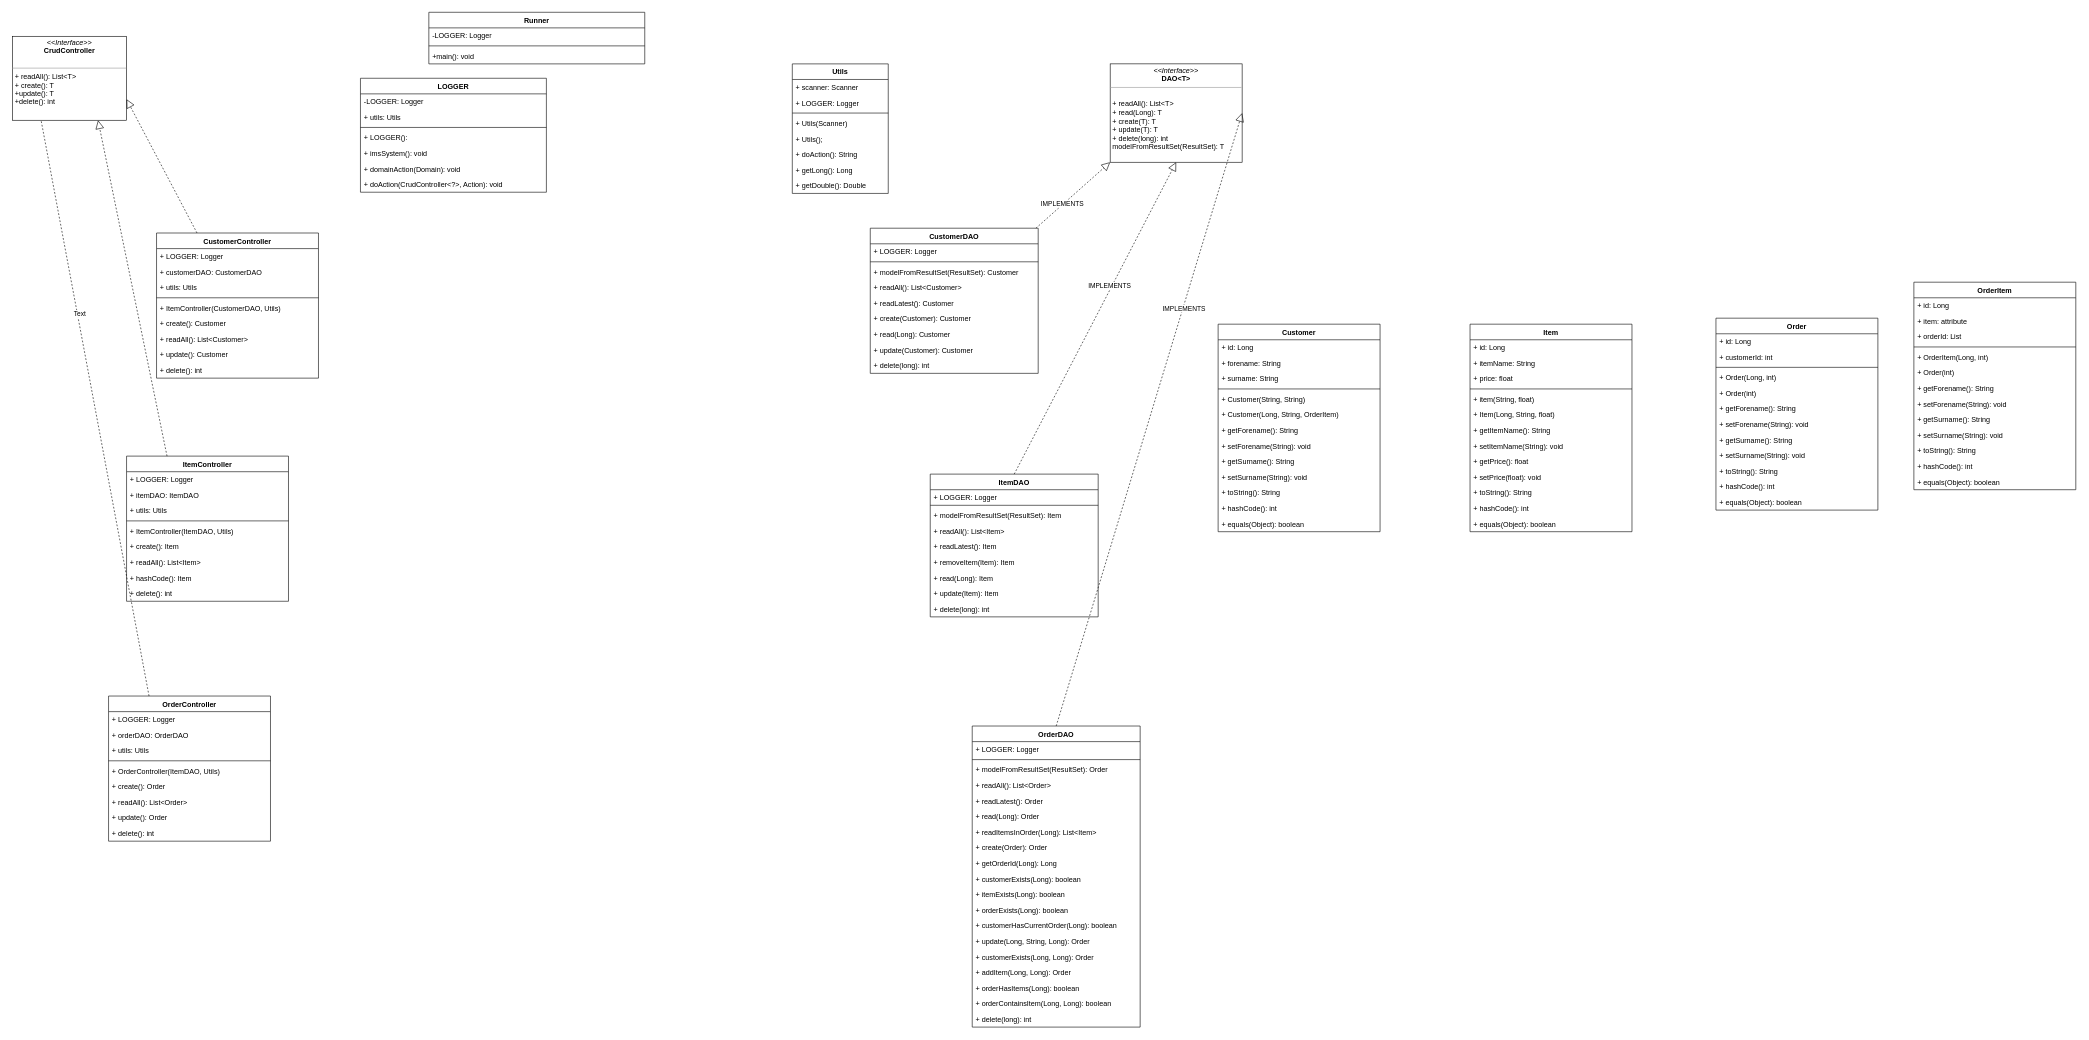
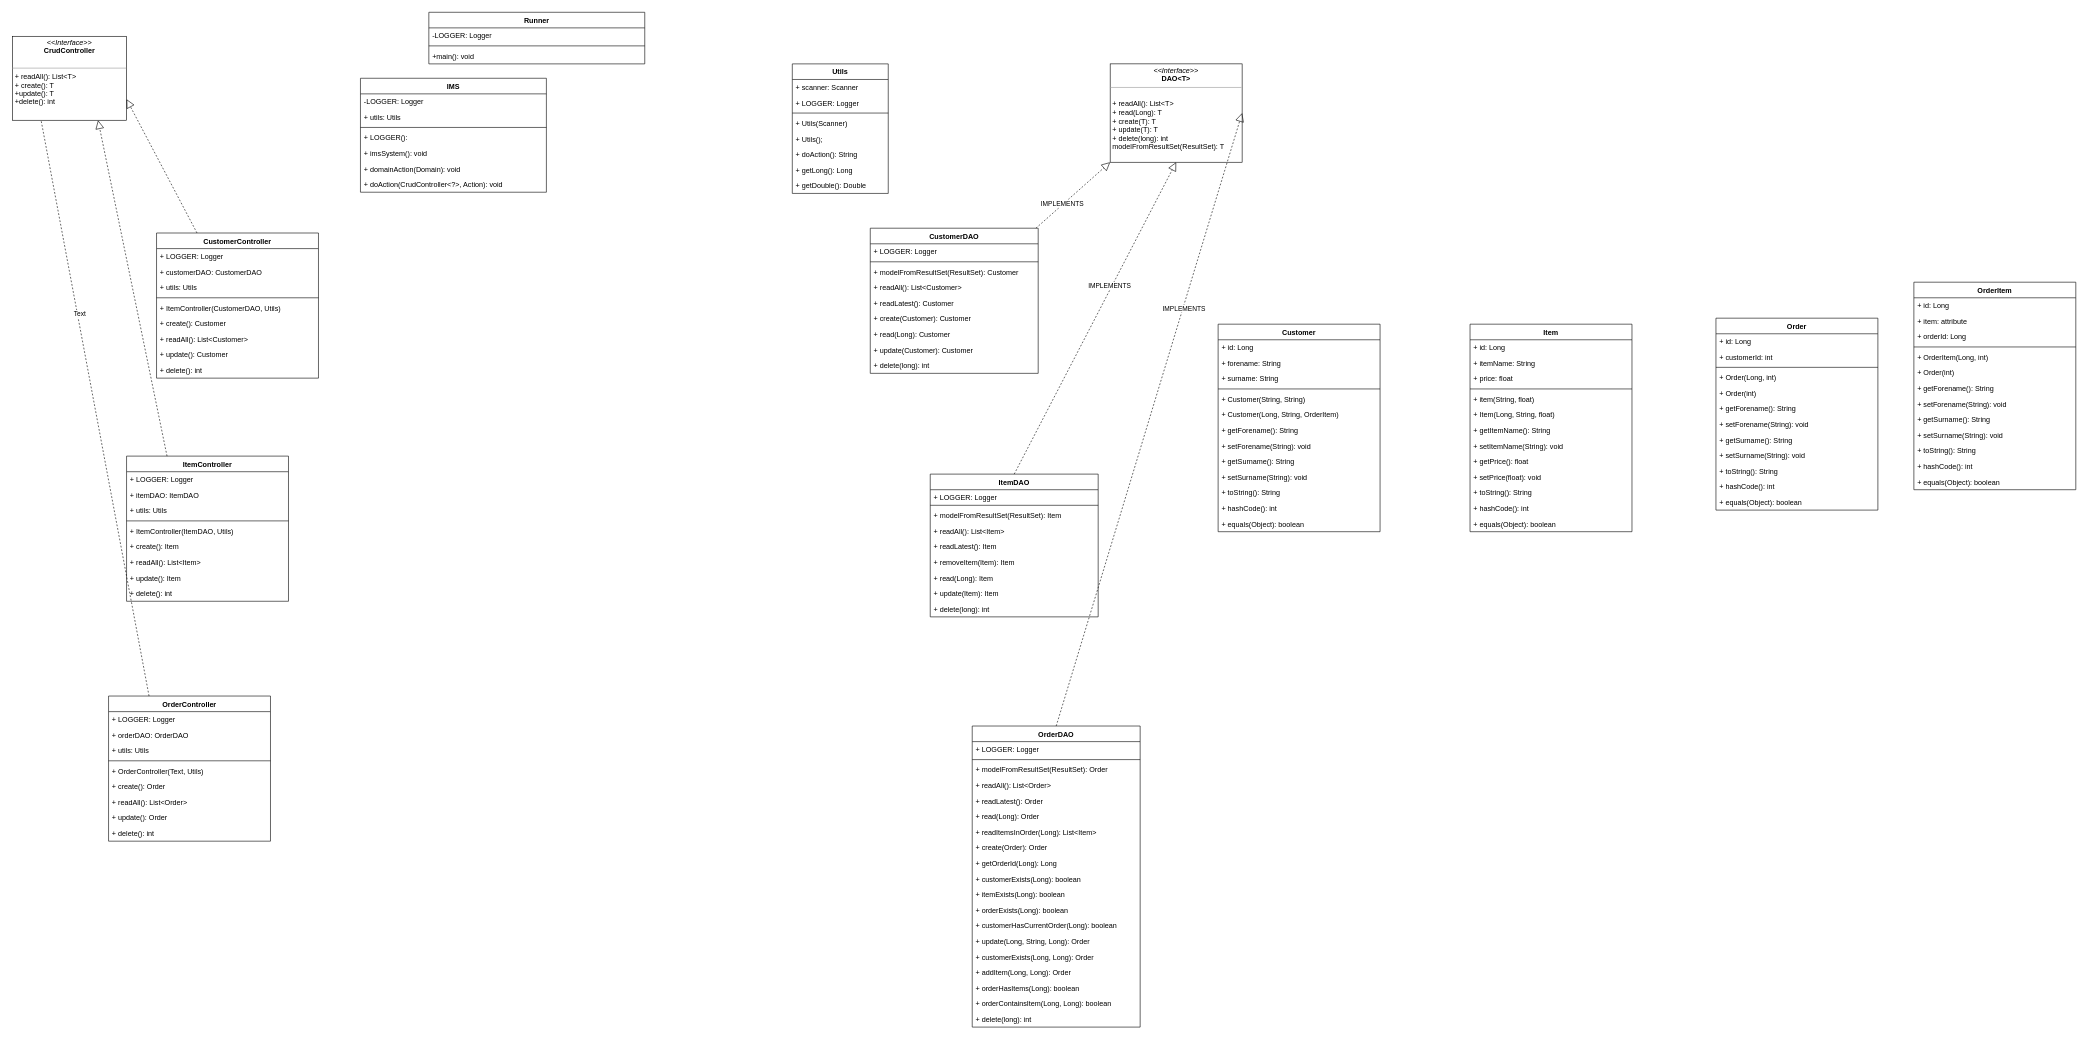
(453, 86) -> (453, 86)
(1944, 337) -> (1945, 337)
(163, 578) -> (159, 578)
(172, 772) -> (166, 772)
